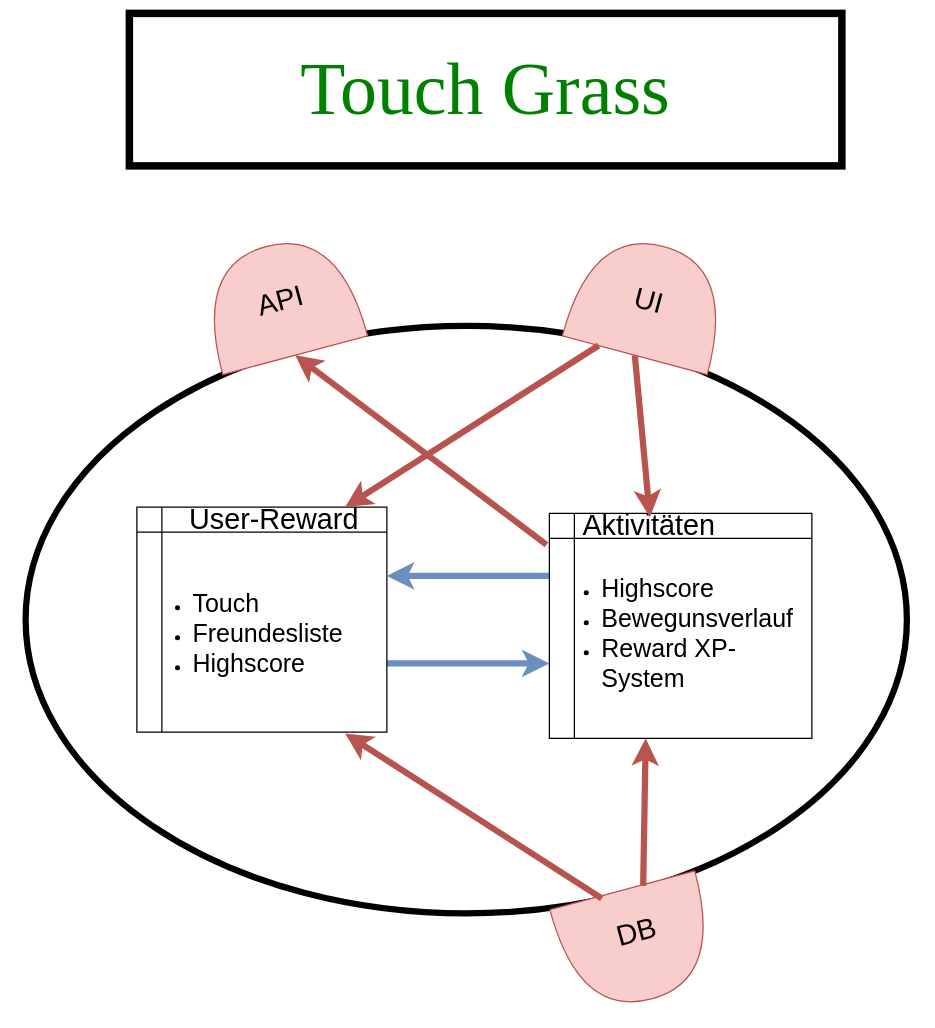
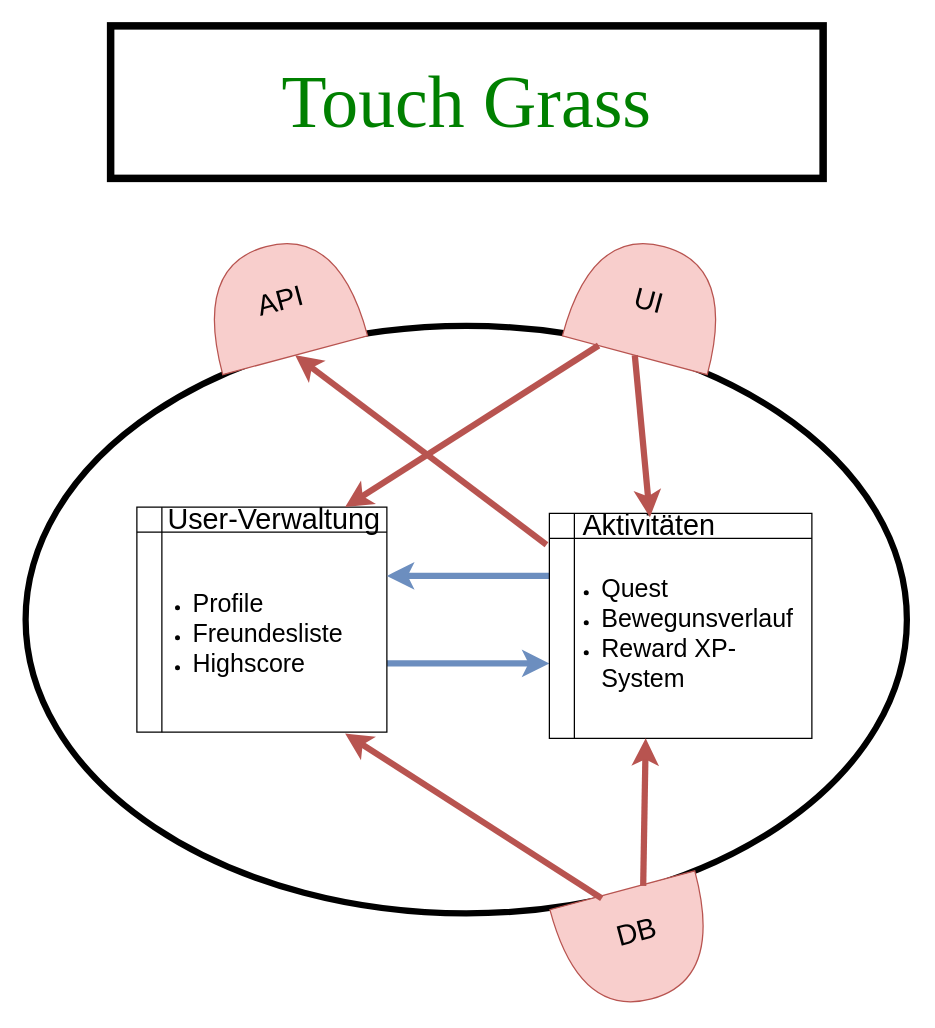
(486, 89) -> (467, 102)
(274, 519) -> (274, 519)
(243, 632) -> (243, 632)
(617, 632) -> (617, 632)
